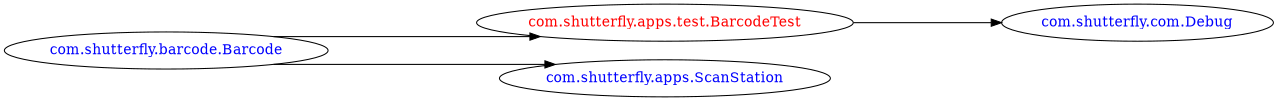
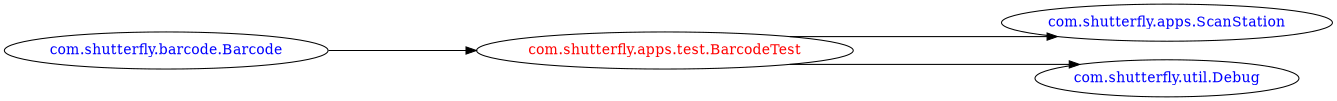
(1138, 23) -> (1167, 78)
(409, 64) -> (918, 37)
